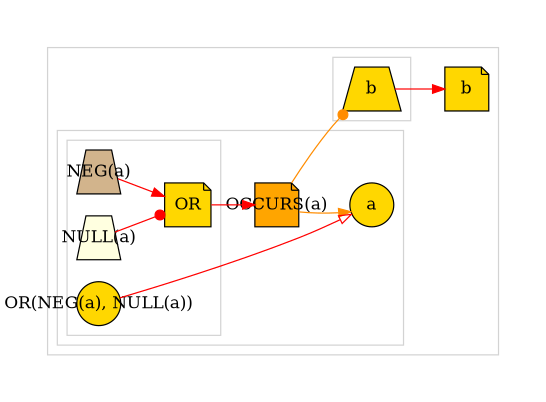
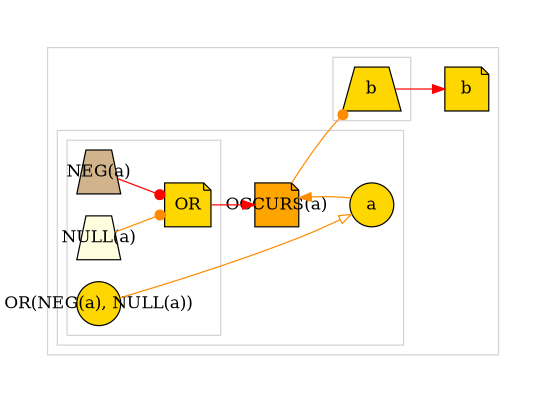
(137, 186) -> (137, 186)
(319, 213) -> (331, 197)
(135, 224) -> (135, 224)
(231, 262) -> (231, 262)
